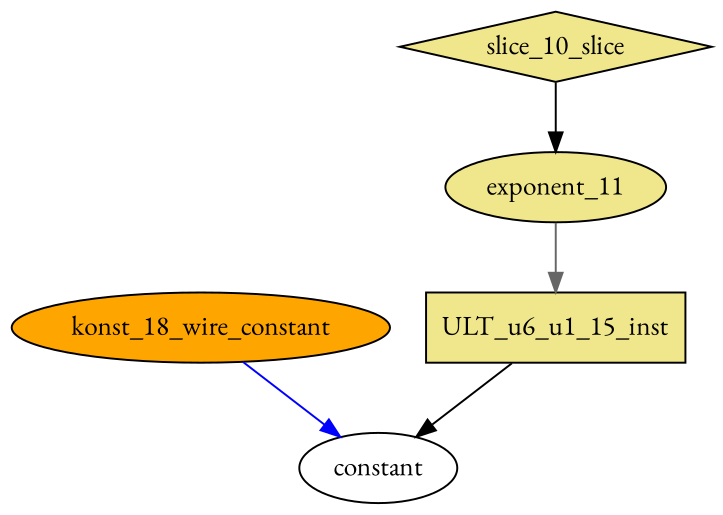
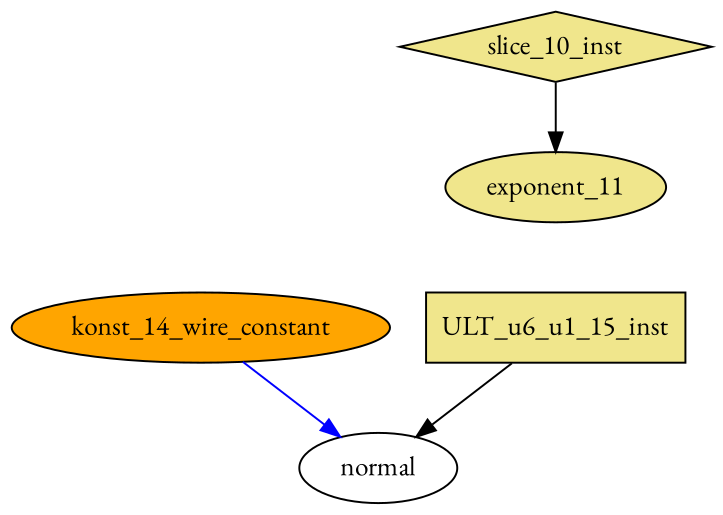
(556, 47) -> (556, 47)
(556, 248) -> none
(201, 328) -> (201, 328)
(378, 468) -> (378, 468)
